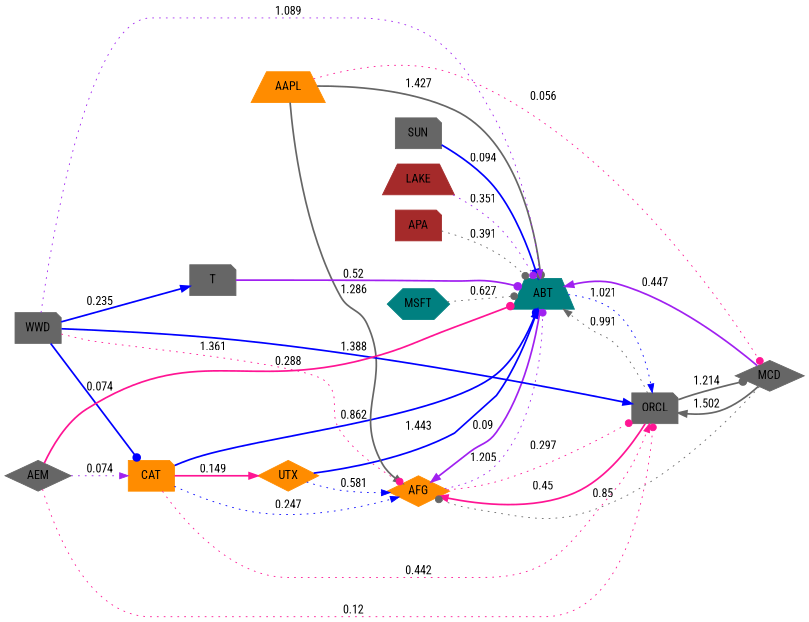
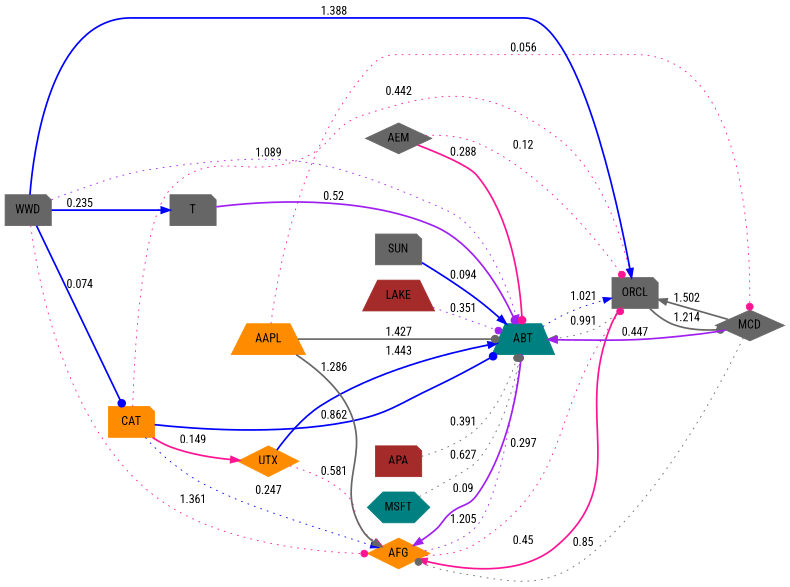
(95, 476) -> none
(343, 491) -> (343, 492)
